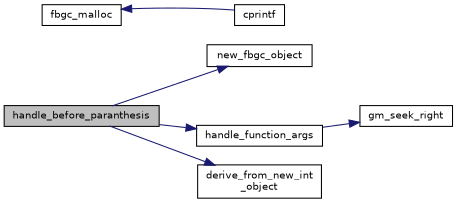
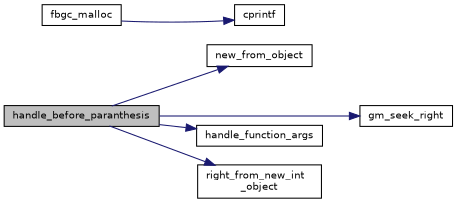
(183, 8) -> (172, 22)
(260, 56) -> (260, 56)
(336, 125) -> (254, 116)
(260, 182) -> (260, 182)
